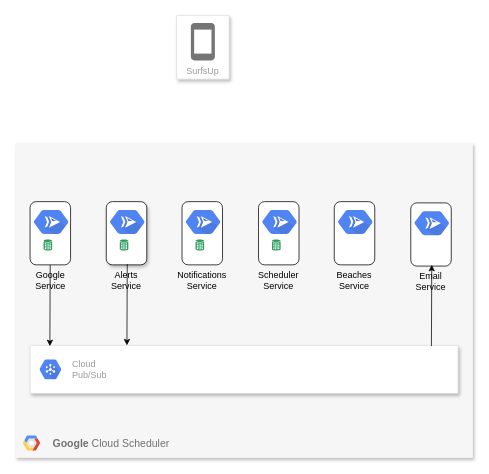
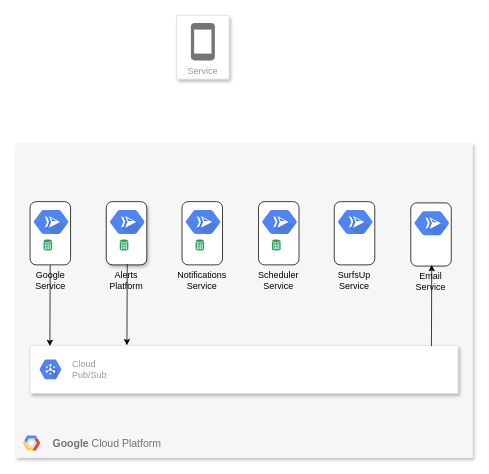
(203, 70) -> (203, 70)
(126, 281) -> (126, 281)
(354, 281) -> (354, 281)
(111, 443) -> (108, 443)
